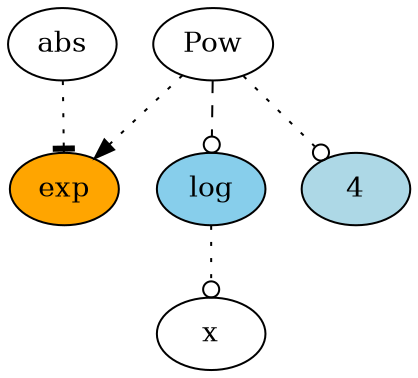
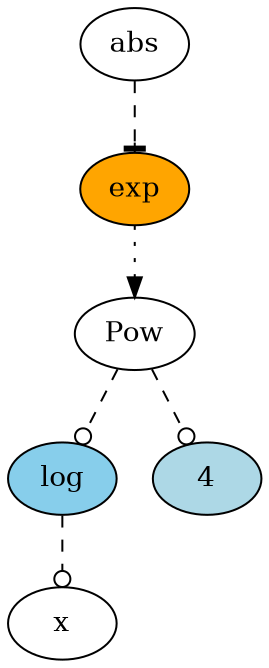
(146, 110) -> (135, 252)
(279, 111) -> (167, 399)
(63, 112) -> (135, 112)
(211, 254) -> (62, 543)
